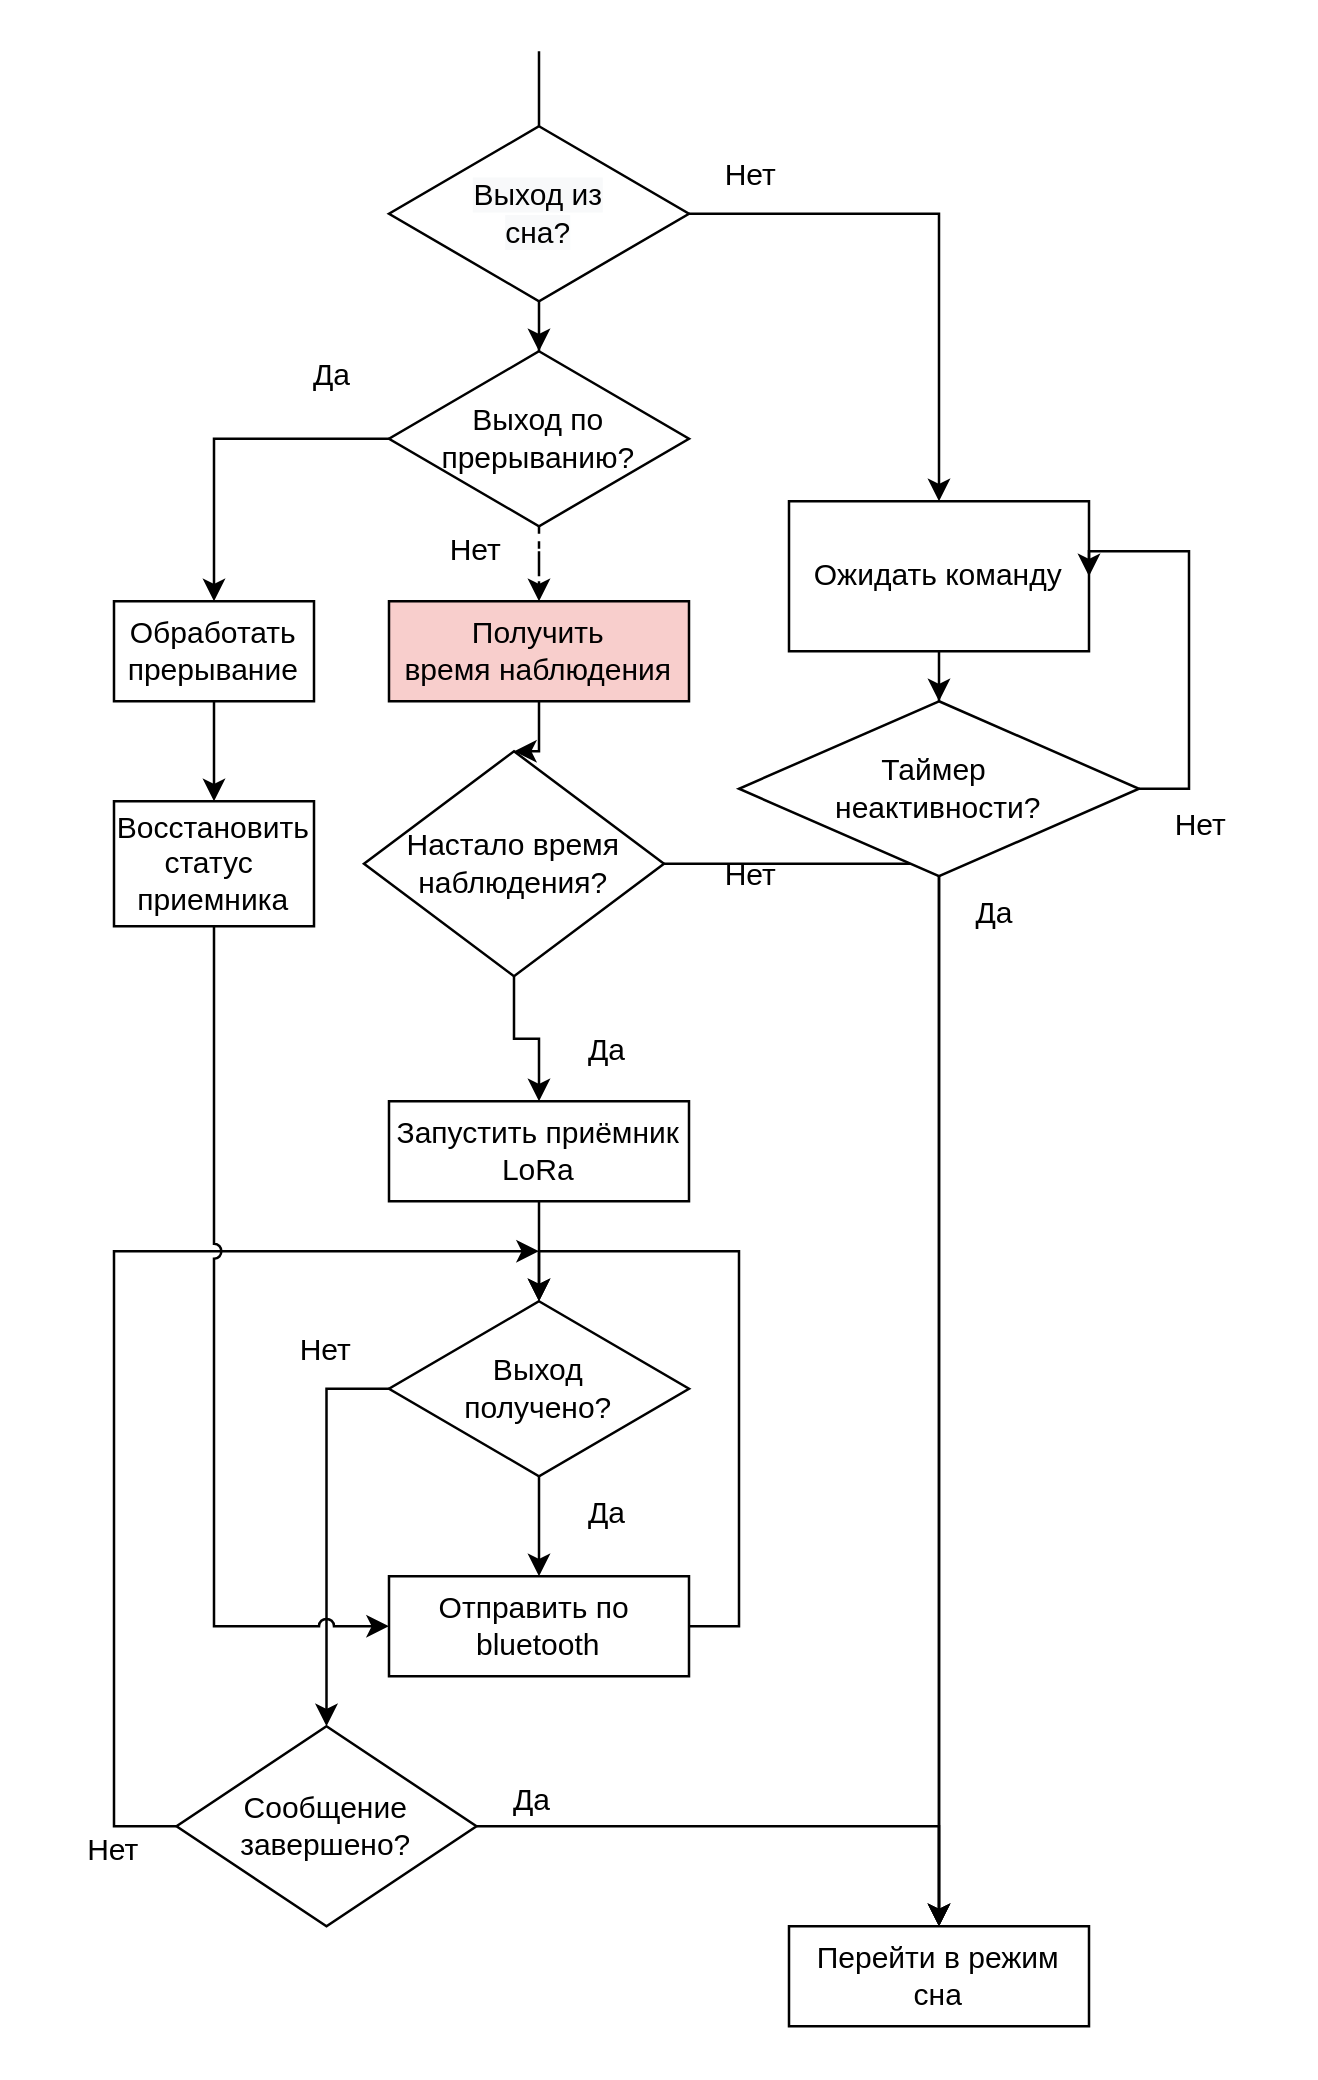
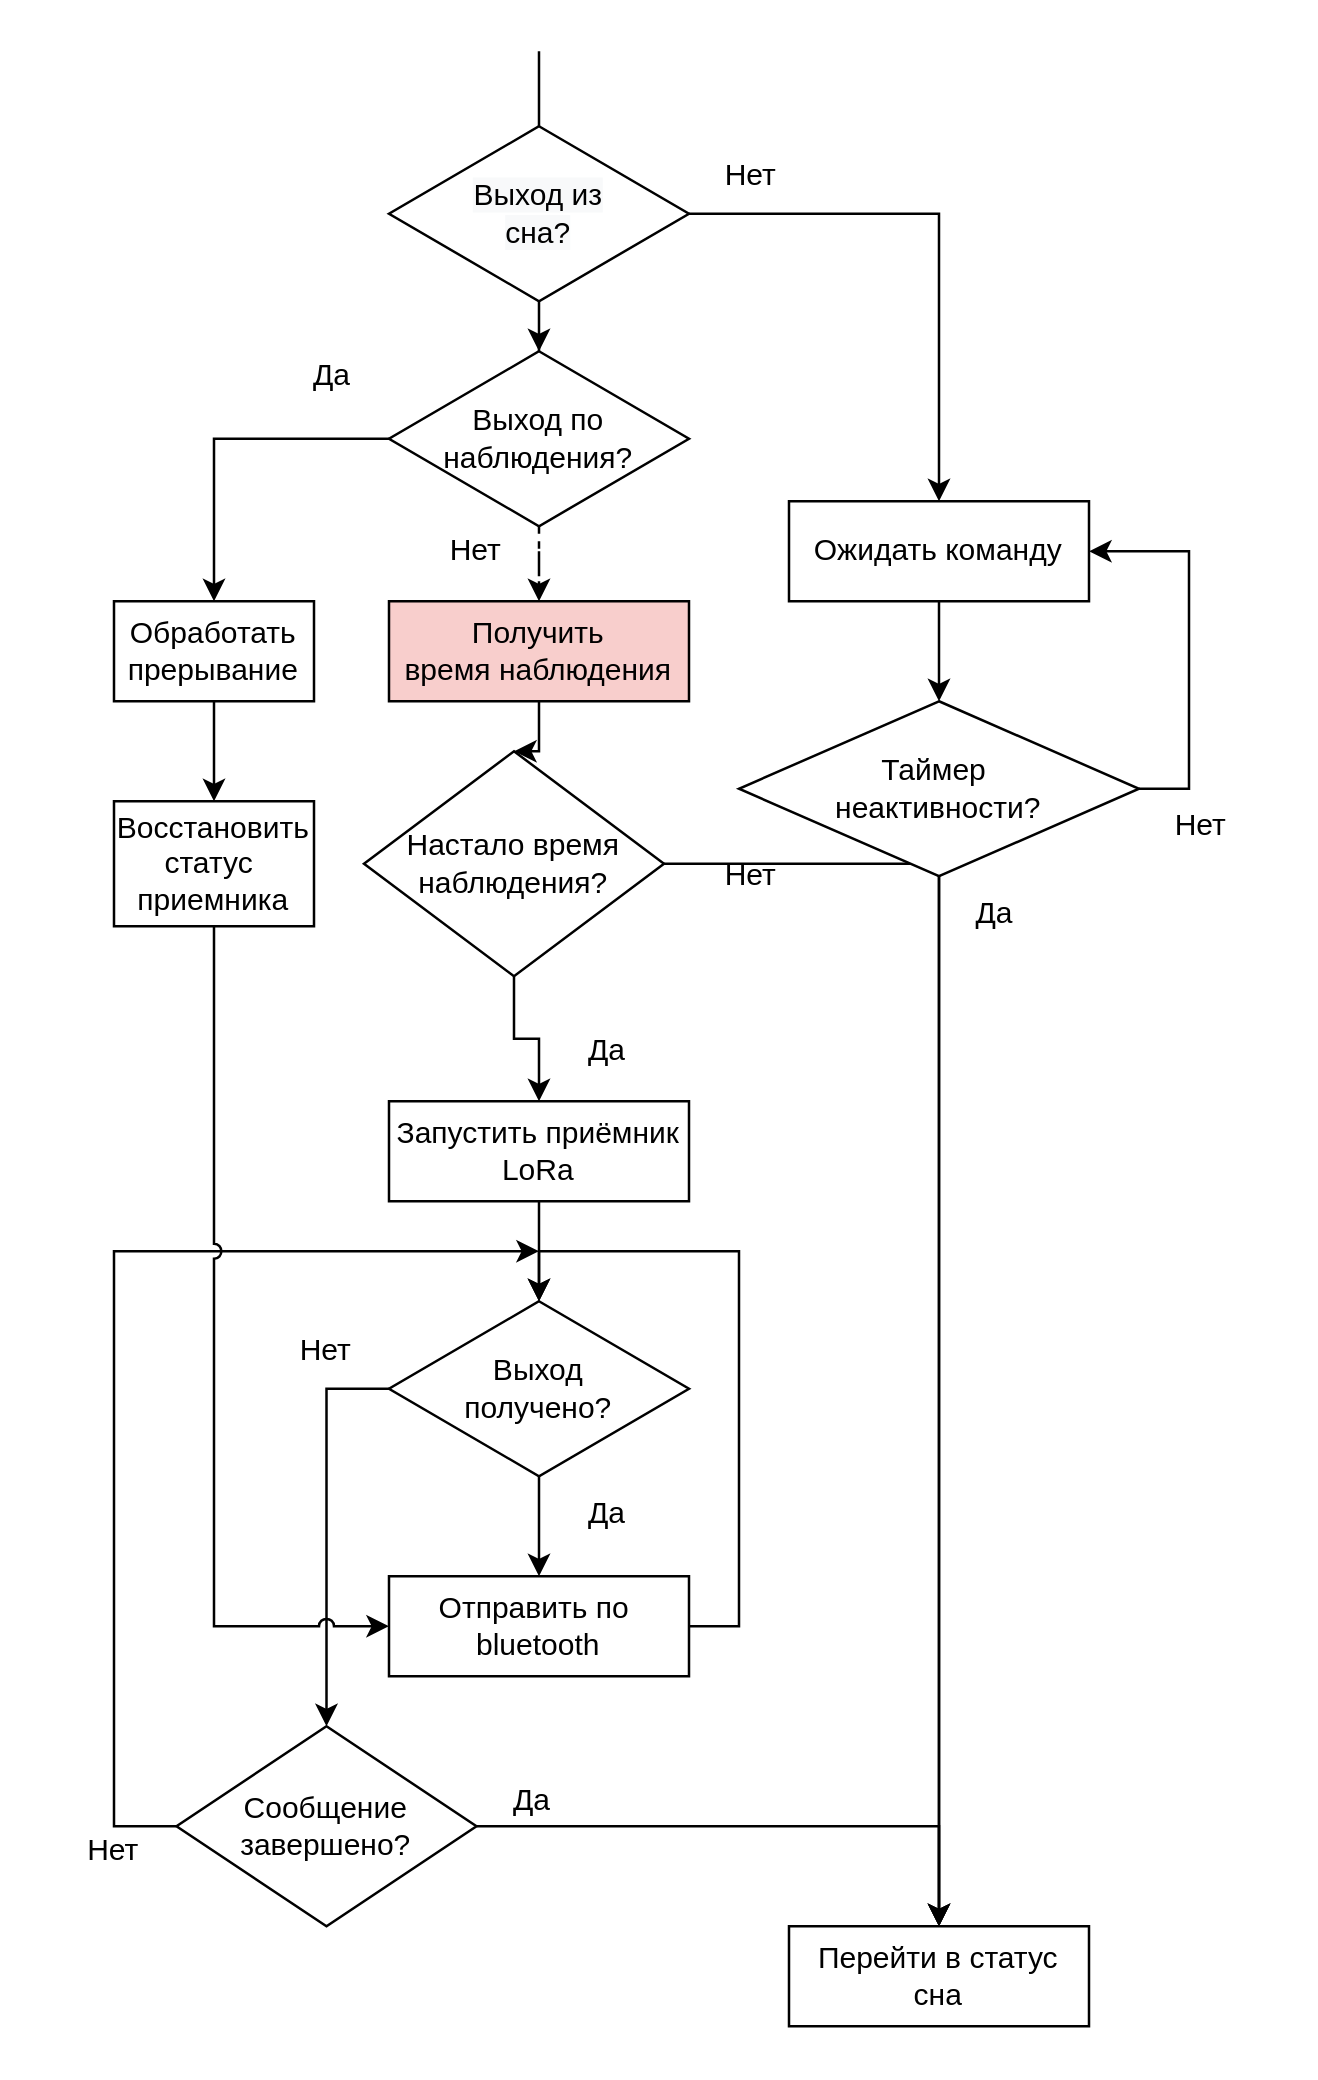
(539, 439) -> (539, 439)
(939, 576) -> (939, 551)
(939, 1976) -> (939, 1976)
